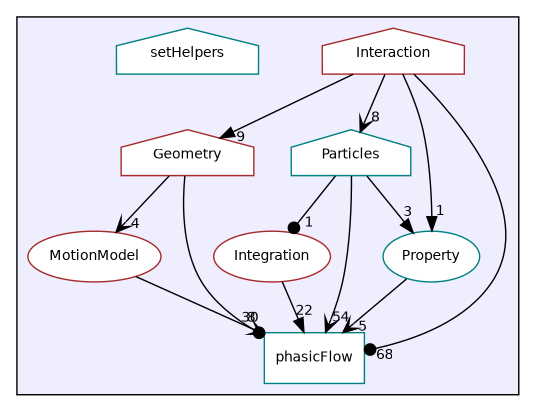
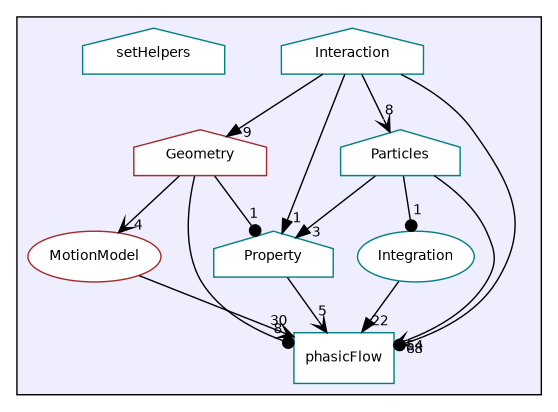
(393, 54) -> (352, 54)
none -> (233, 201)
(272, 257) -> (416, 257)
(431, 257) -> (273, 257)
